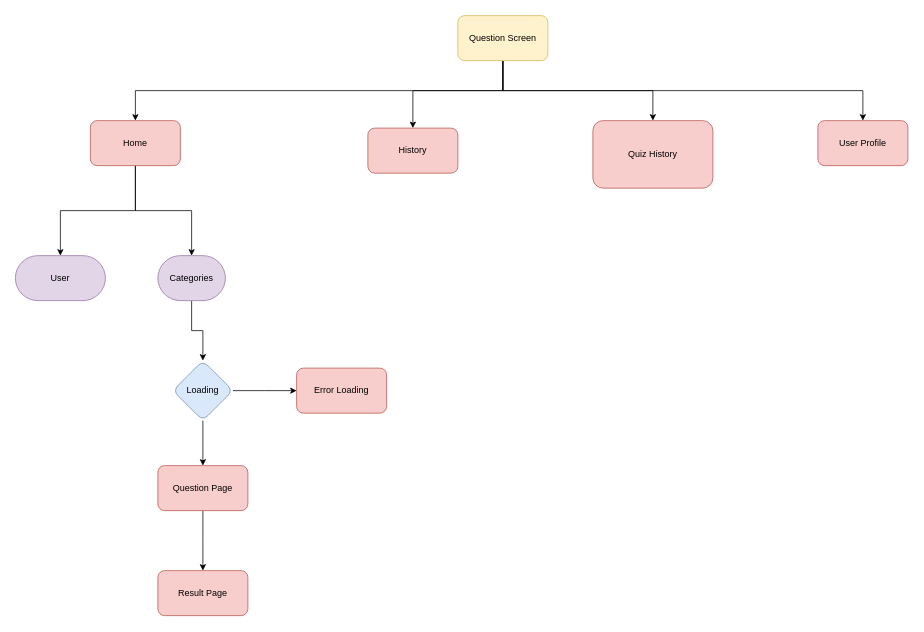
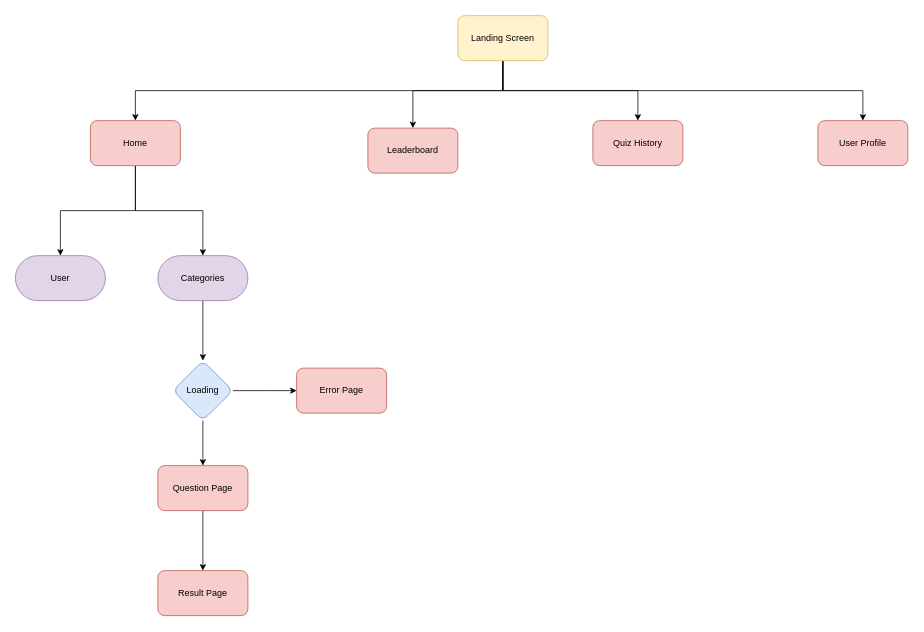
(503, 38) -> (503, 38)
(413, 150) -> (413, 150)
(653, 154) -> (638, 143)
(192, 278) -> (203, 278)
(342, 390) -> (342, 390)
